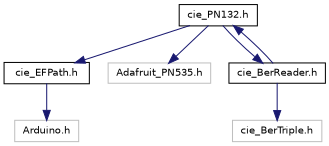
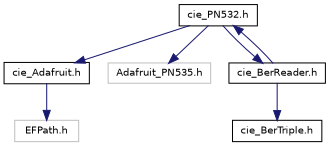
(218, 15) -> (218, 15)
(47, 73) -> (47, 73)
(47, 131) -> (47, 131)
(277, 131) -> (277, 131)
